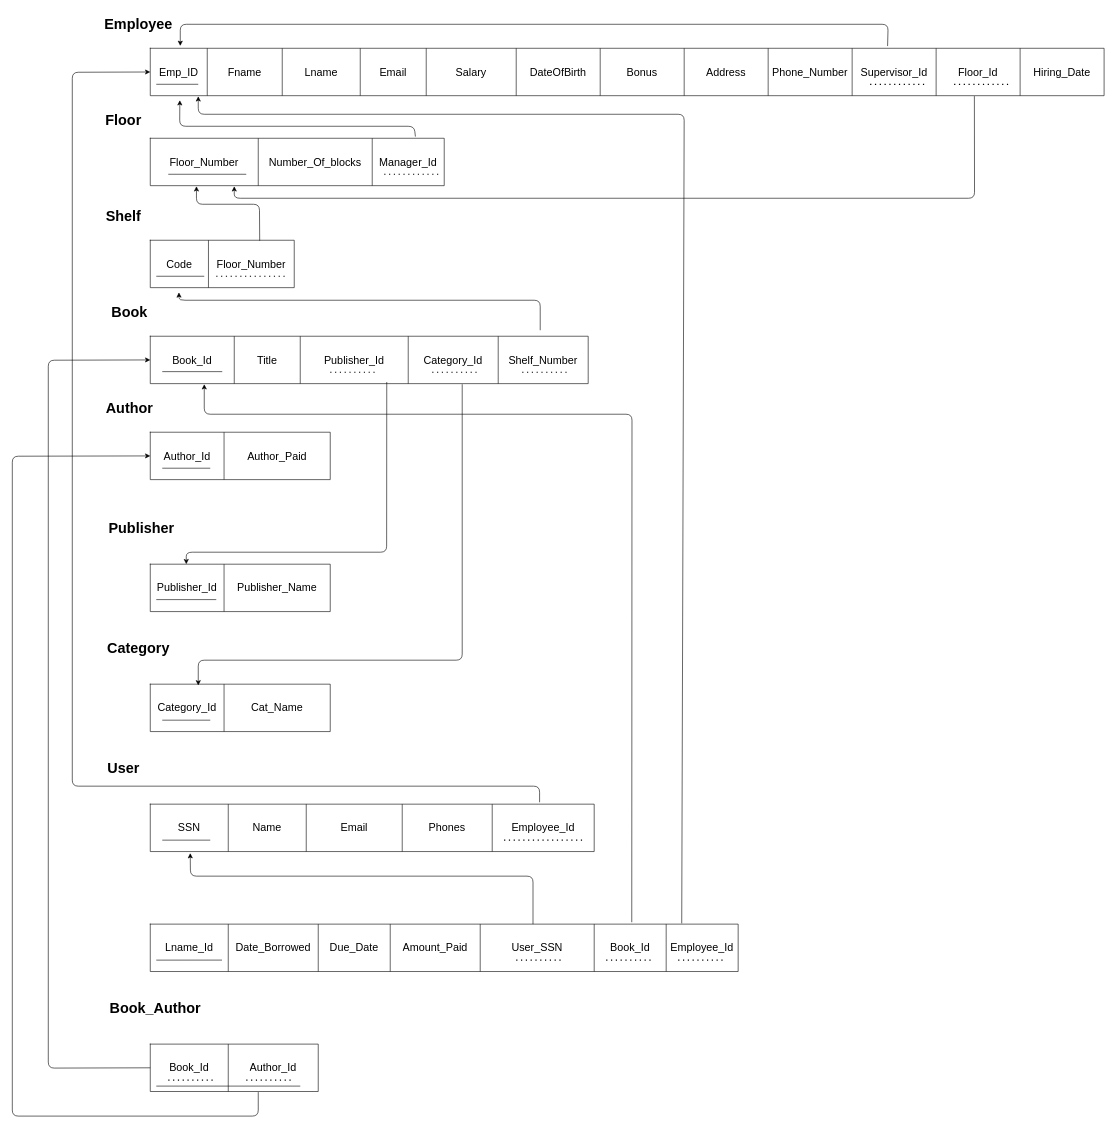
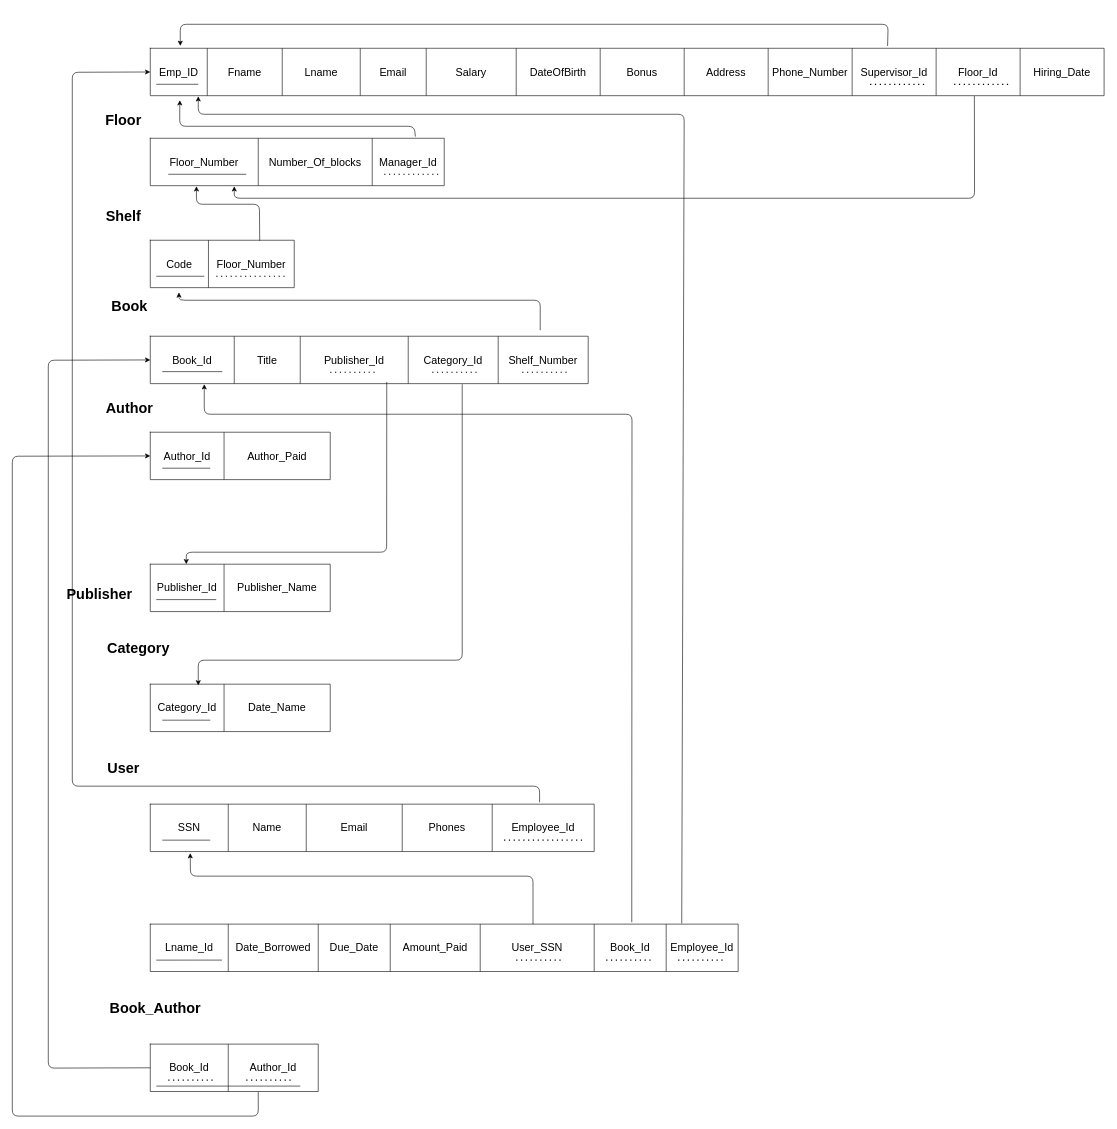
(138, 24) -> none
(129, 312) -> (129, 306)
(141, 528) -> (99, 594)
(277, 708) -> (277, 708)
